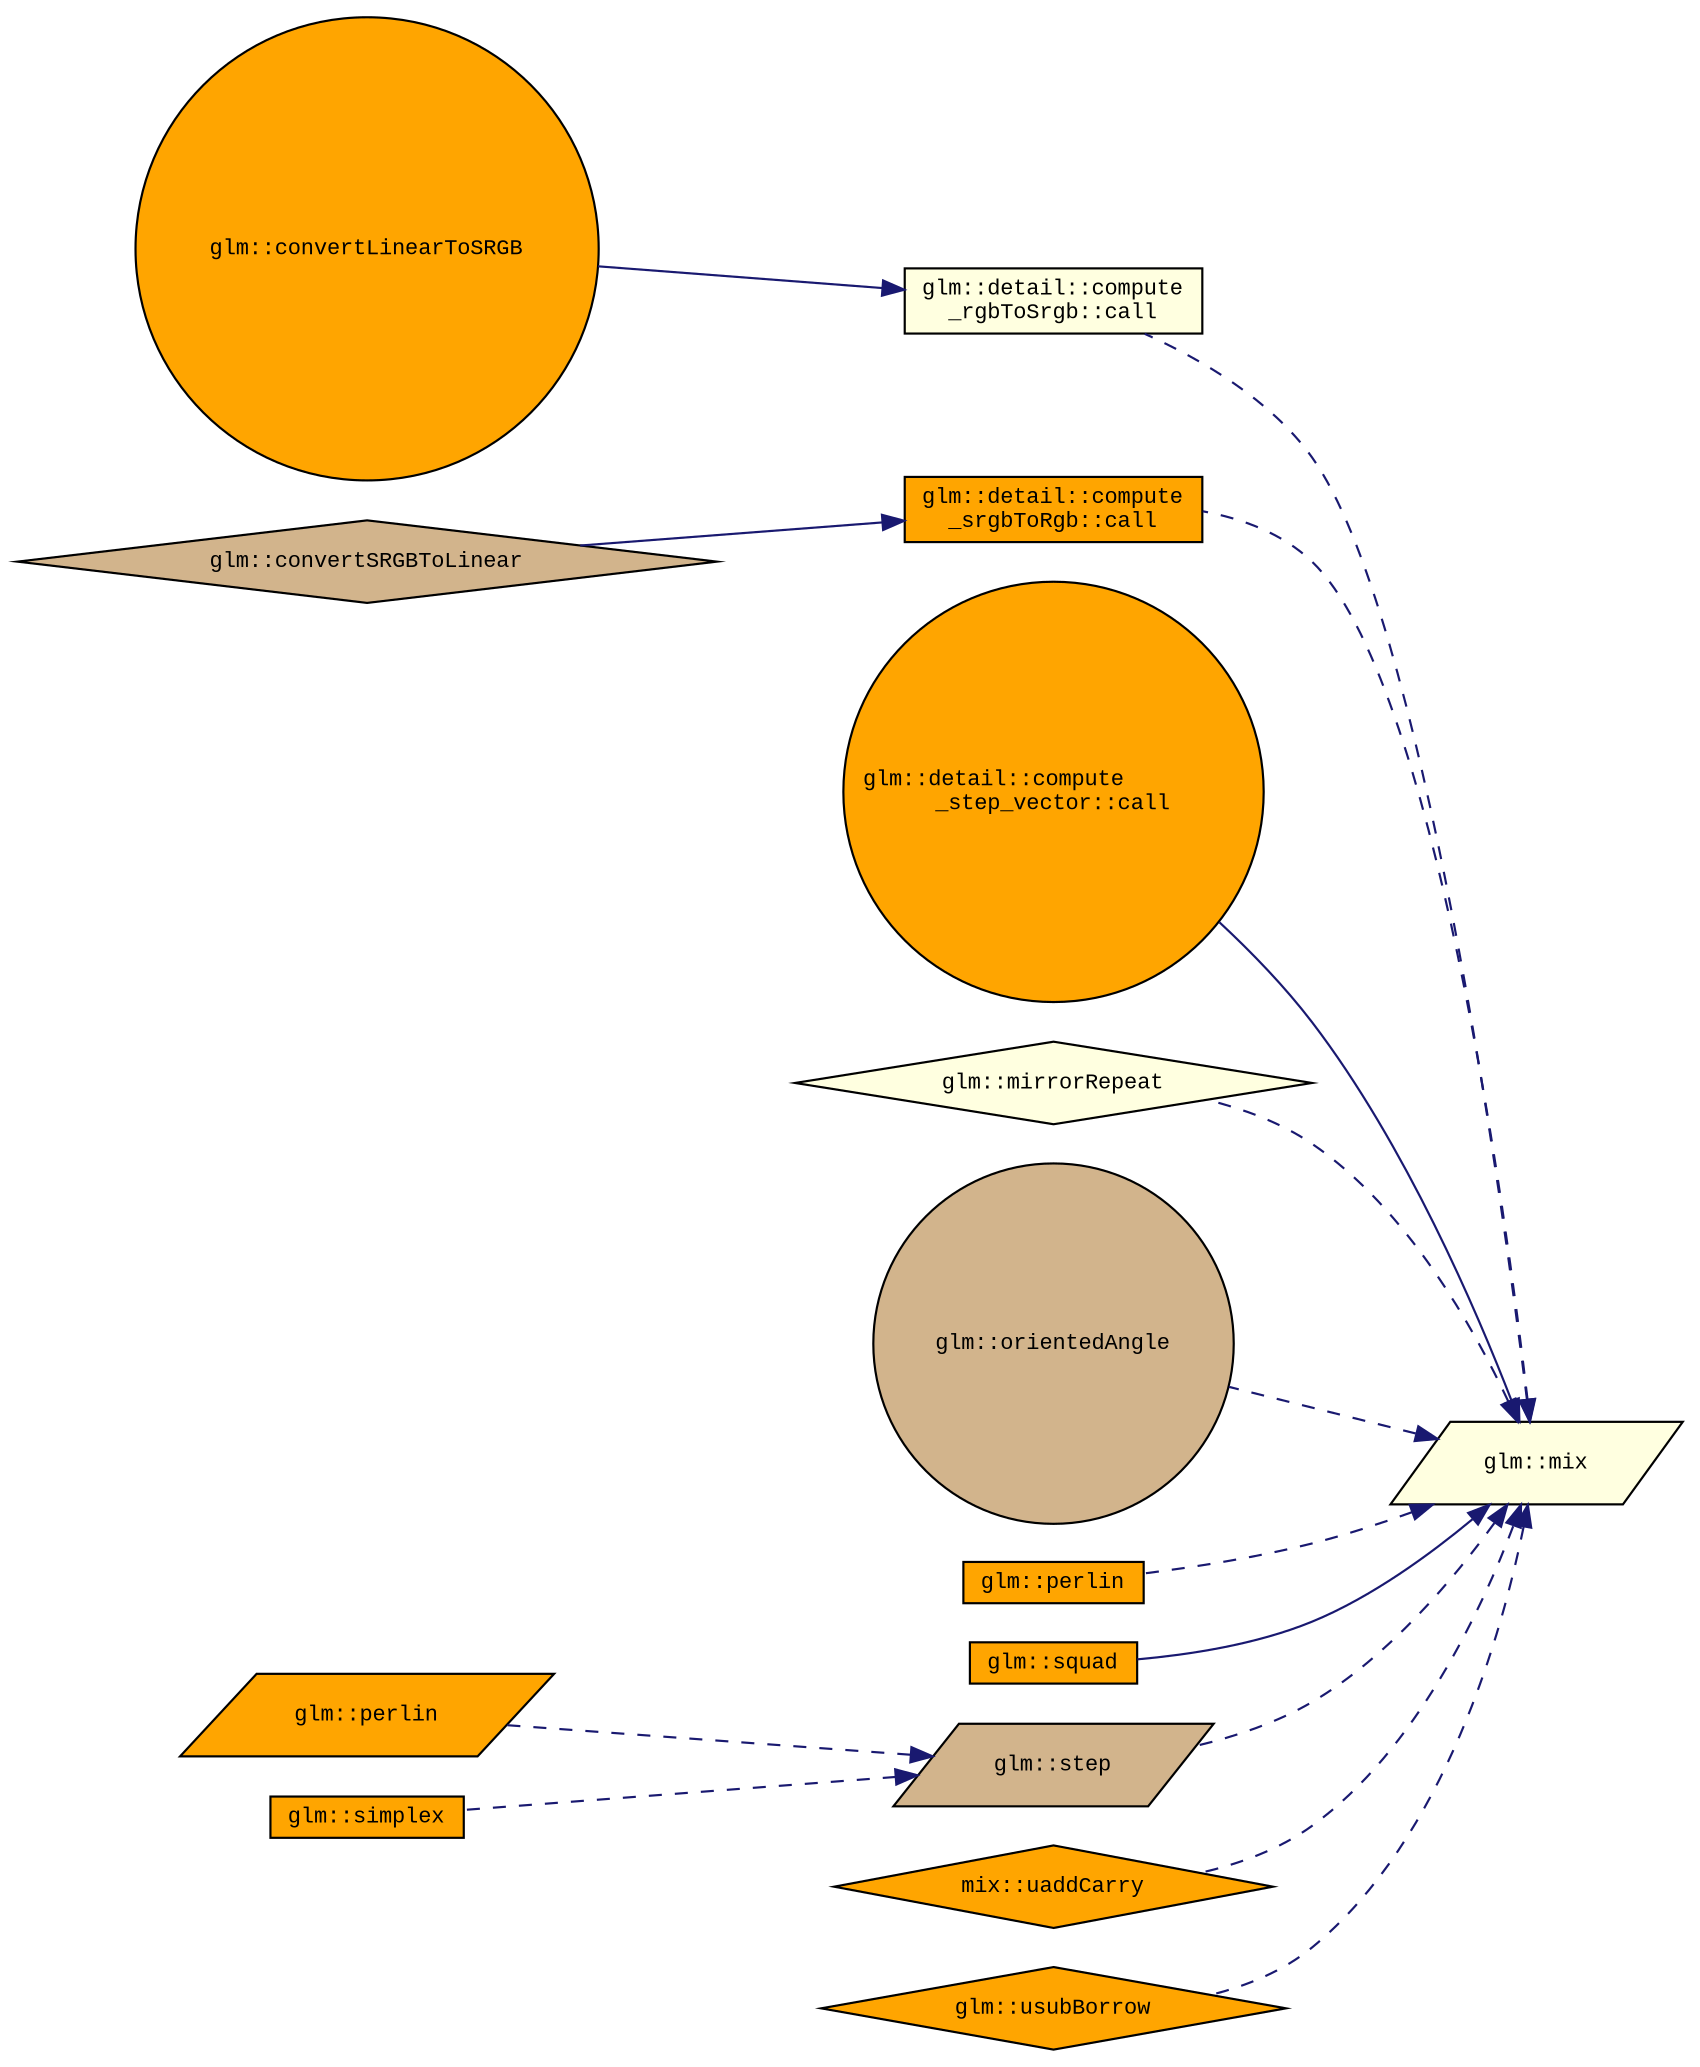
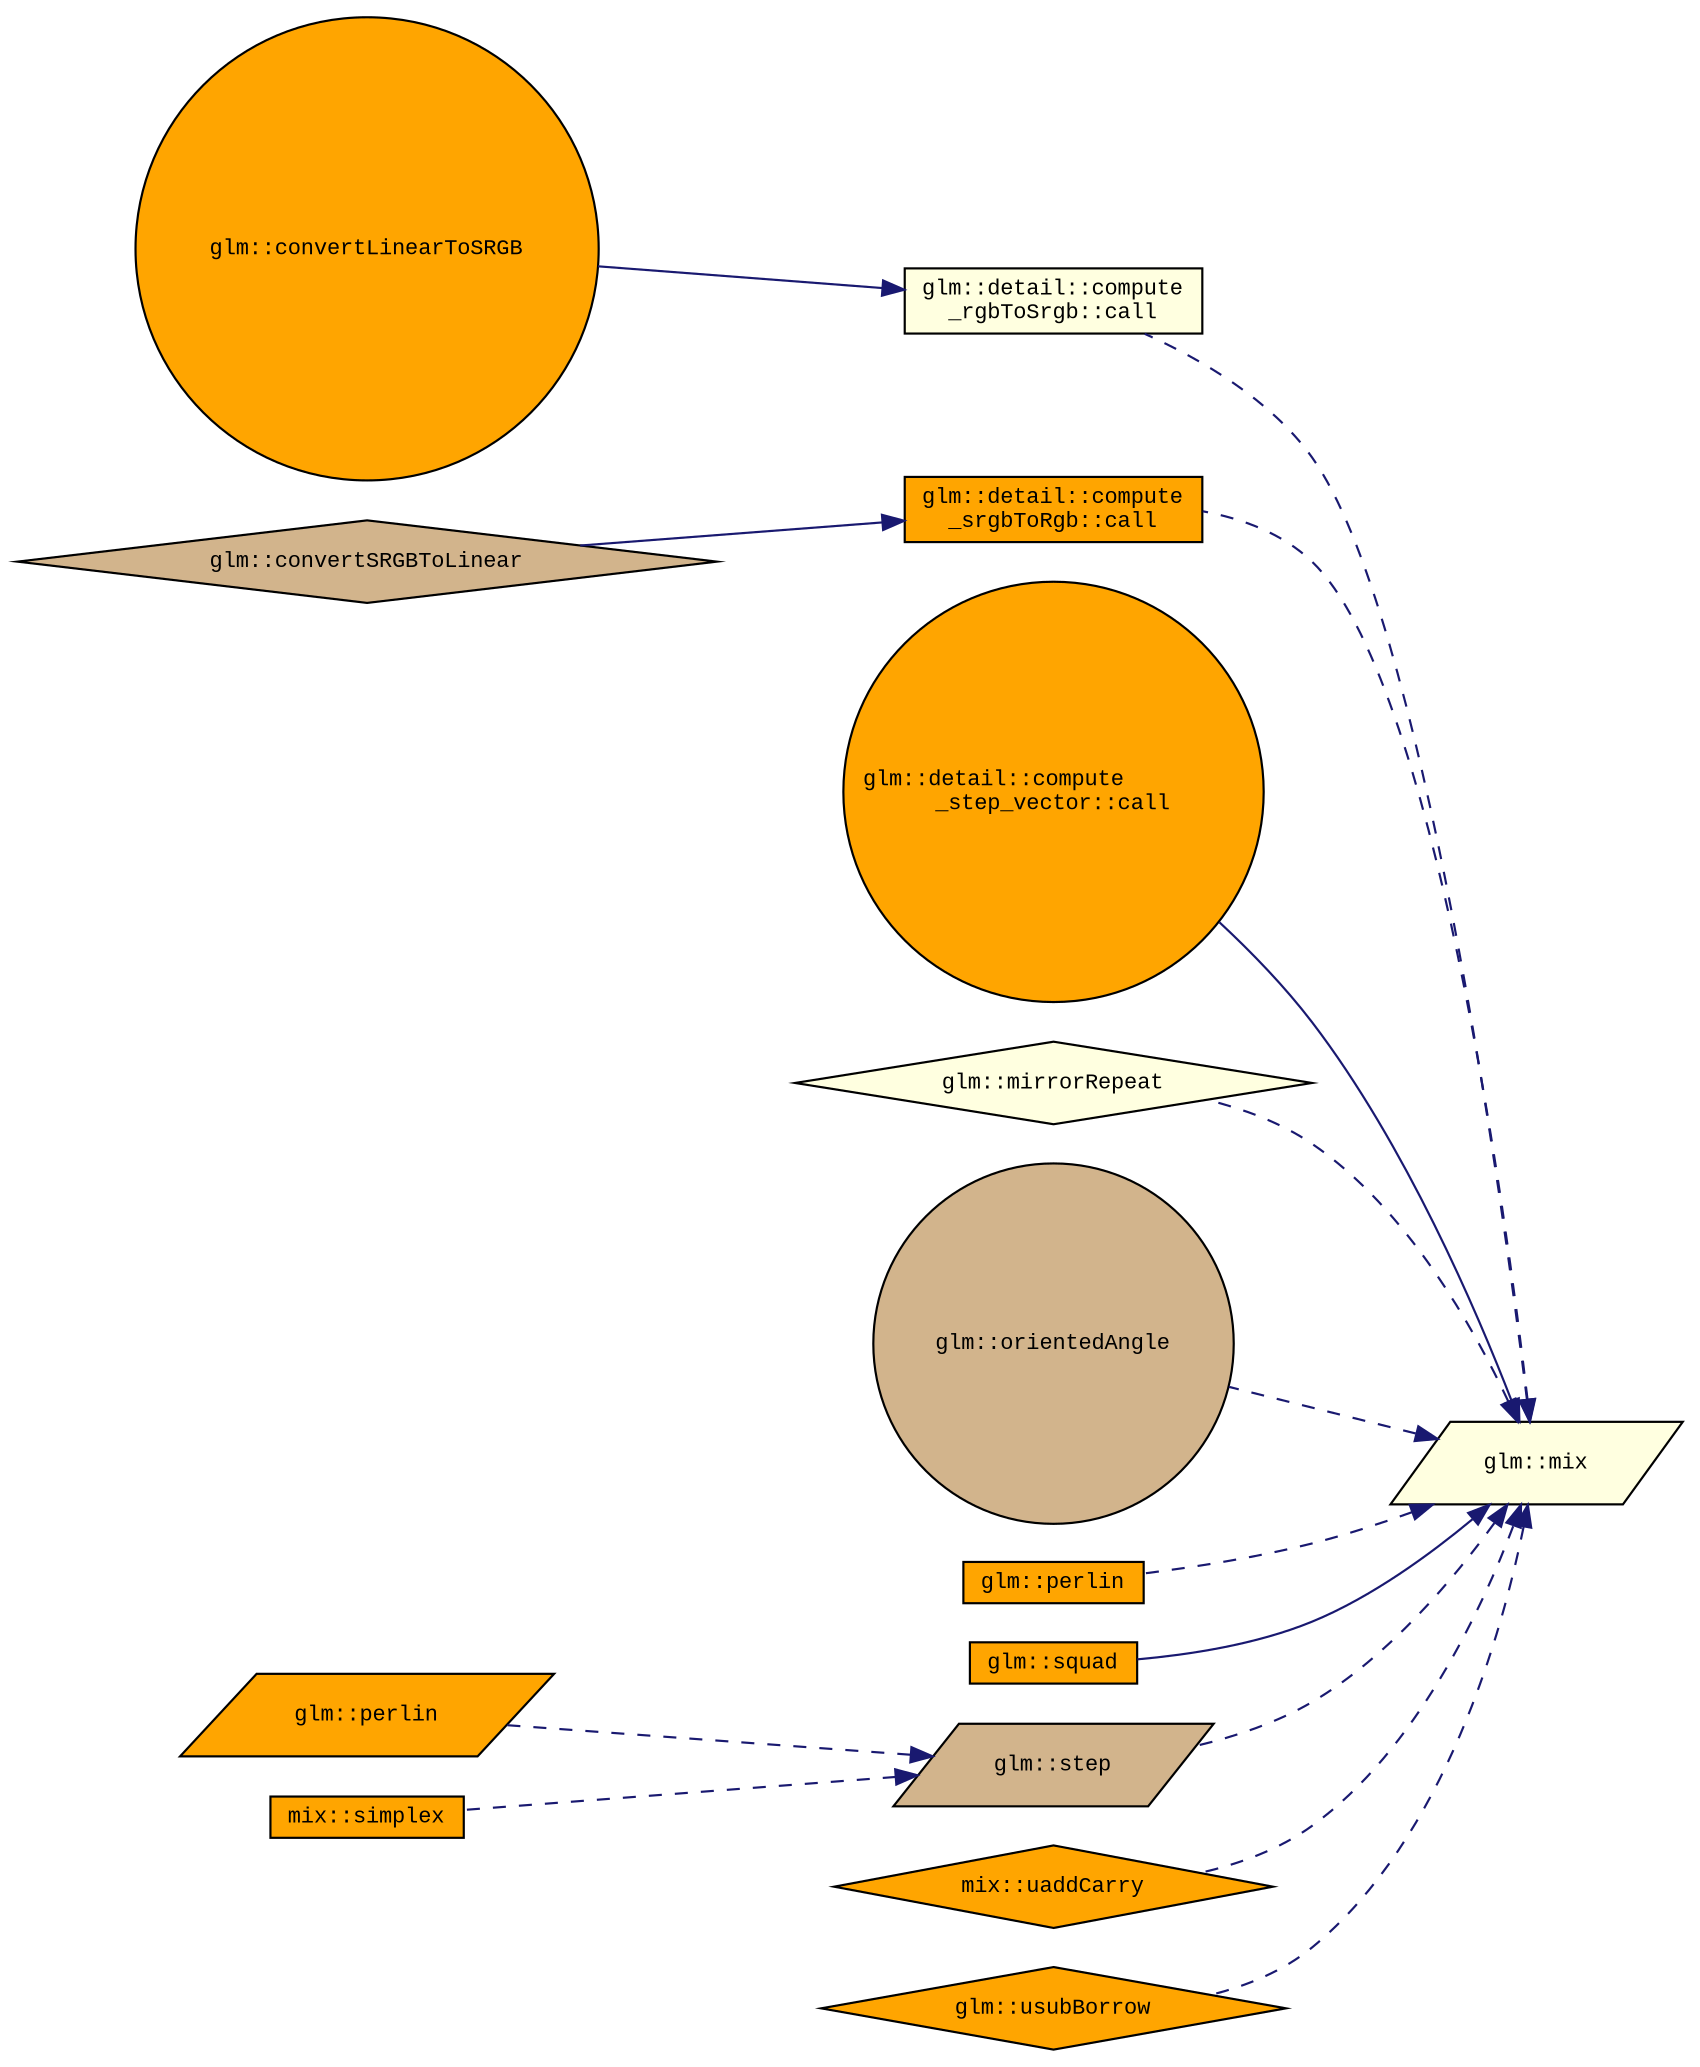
(367, 1817) -> (367, 1817)
